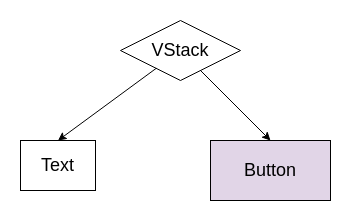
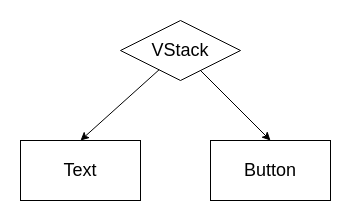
(58, 166) -> (81, 171)
(271, 171) -> (271, 171)
